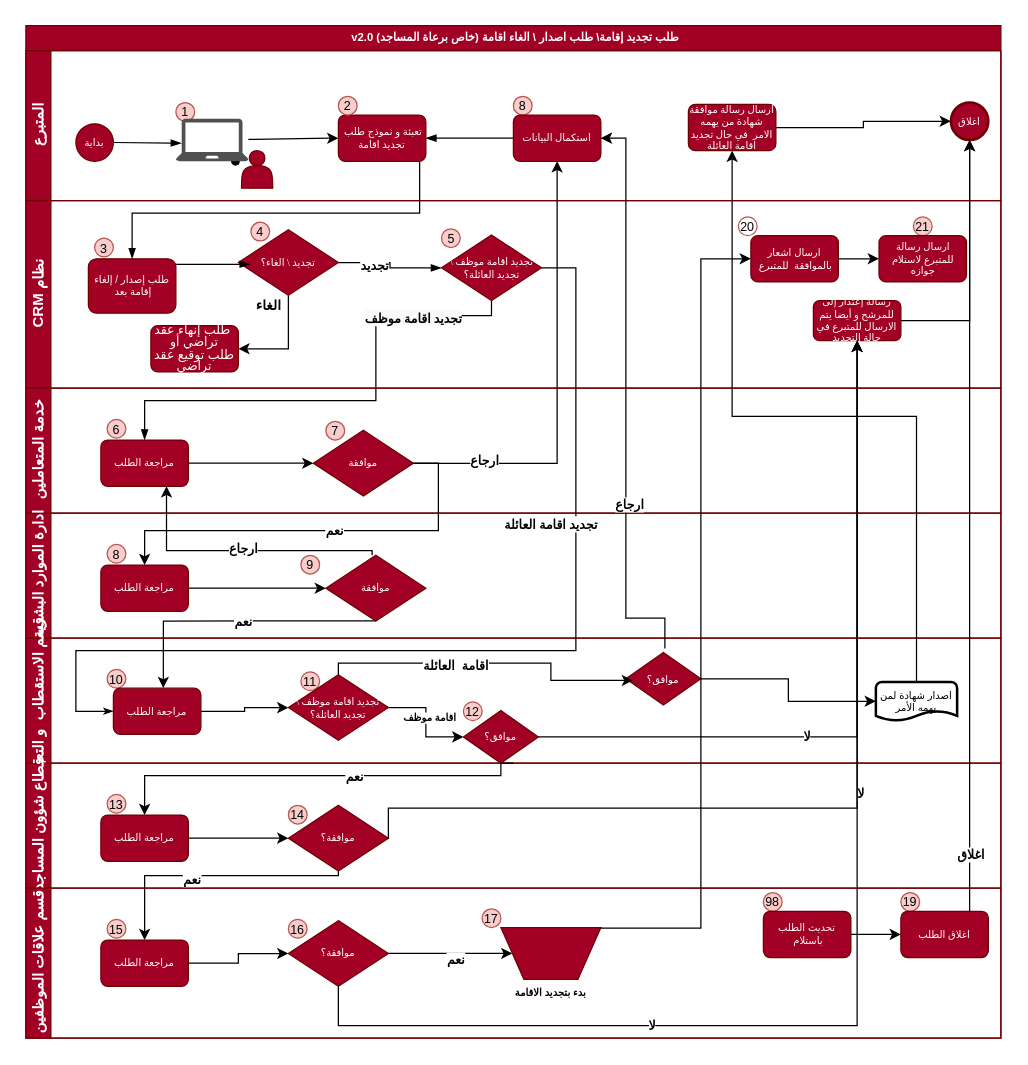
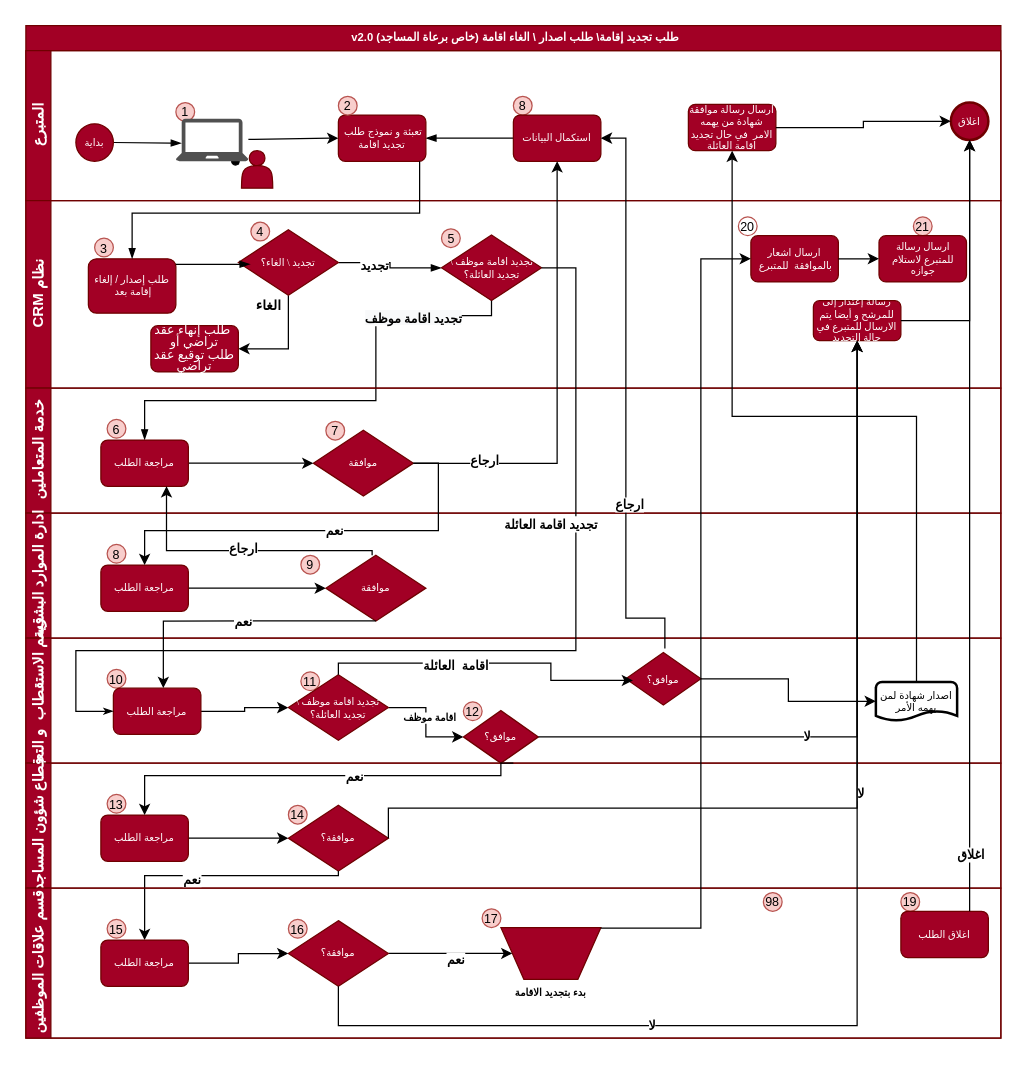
(807, 934) -> none
(872, 934) -> none
